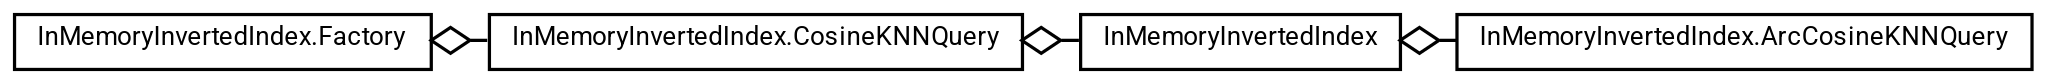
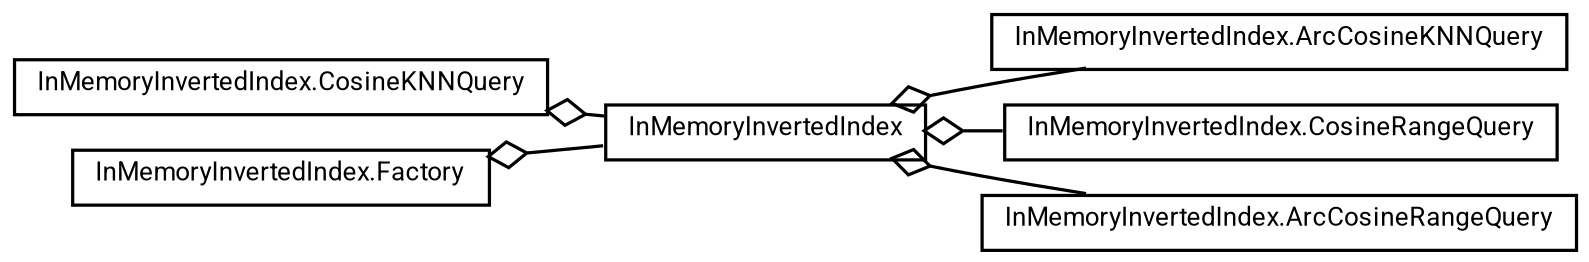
(479, 40) -> (565, 149)
none -> (1279, 131)
none -> (1279, 221)
